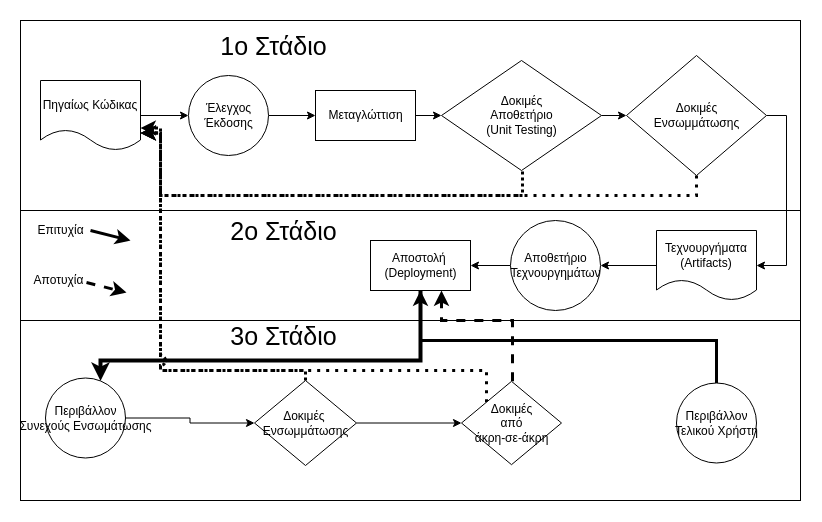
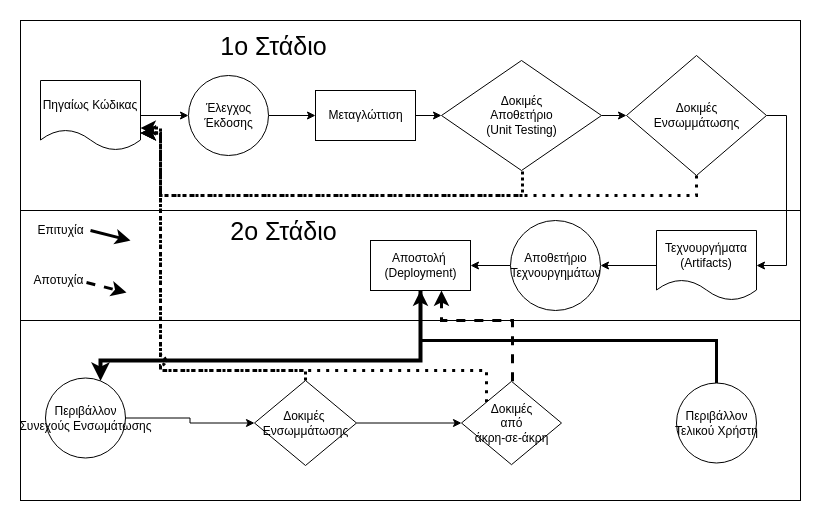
(284, 336) -> none
